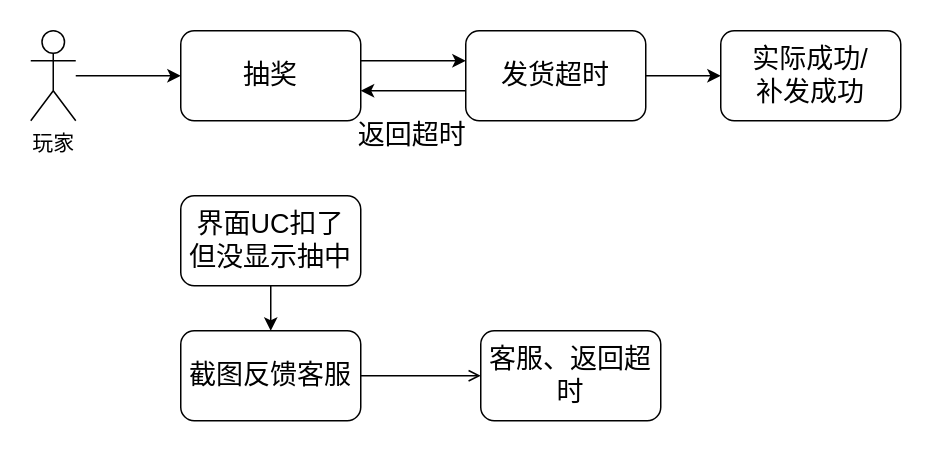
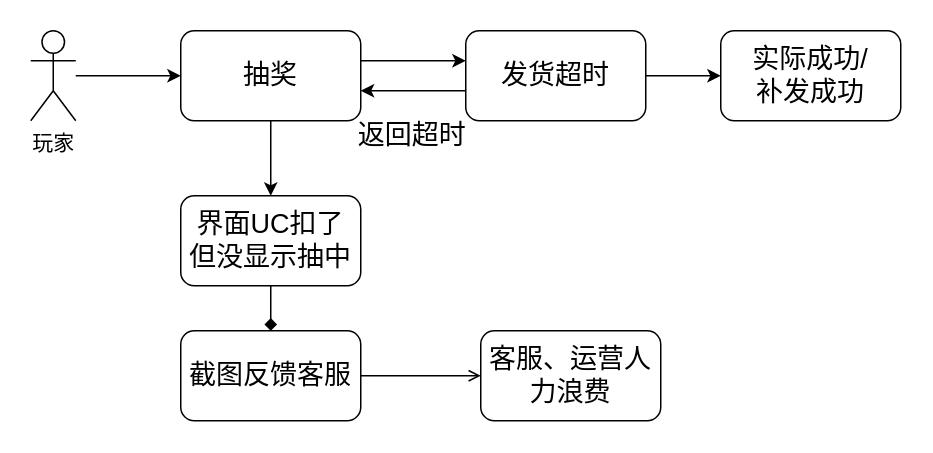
none -> (271, 153)
(271, 319) -> (271, 318)
(571, 376) -> (571, 376)
